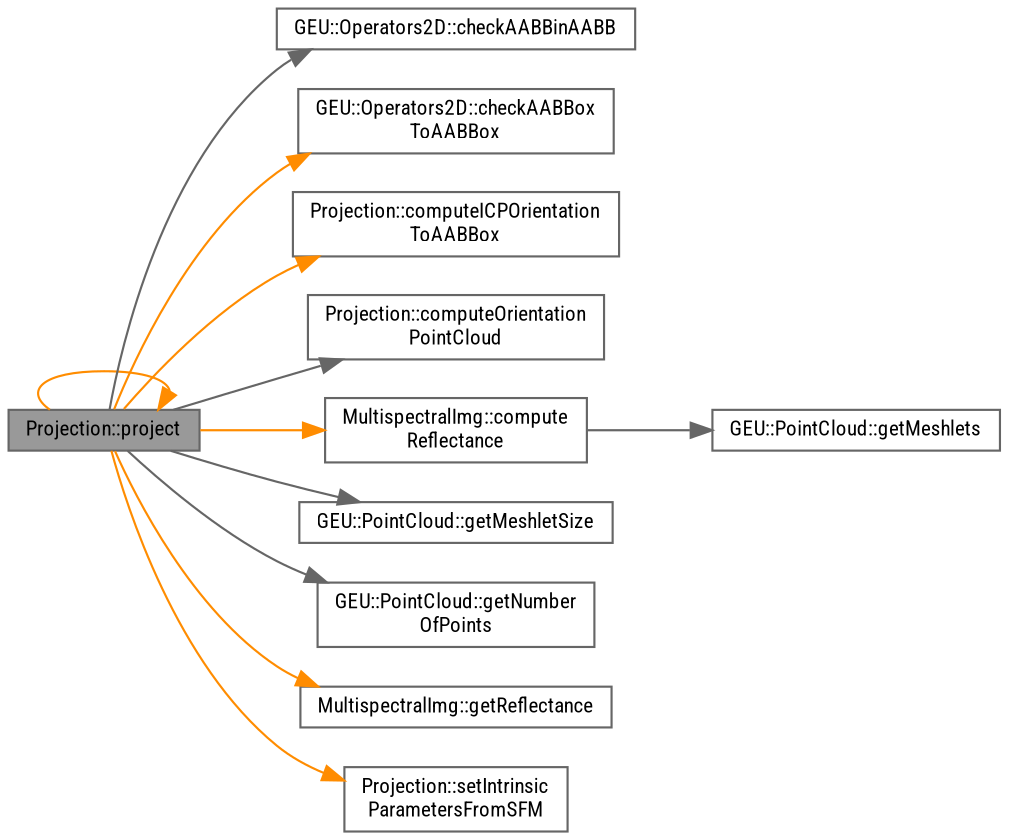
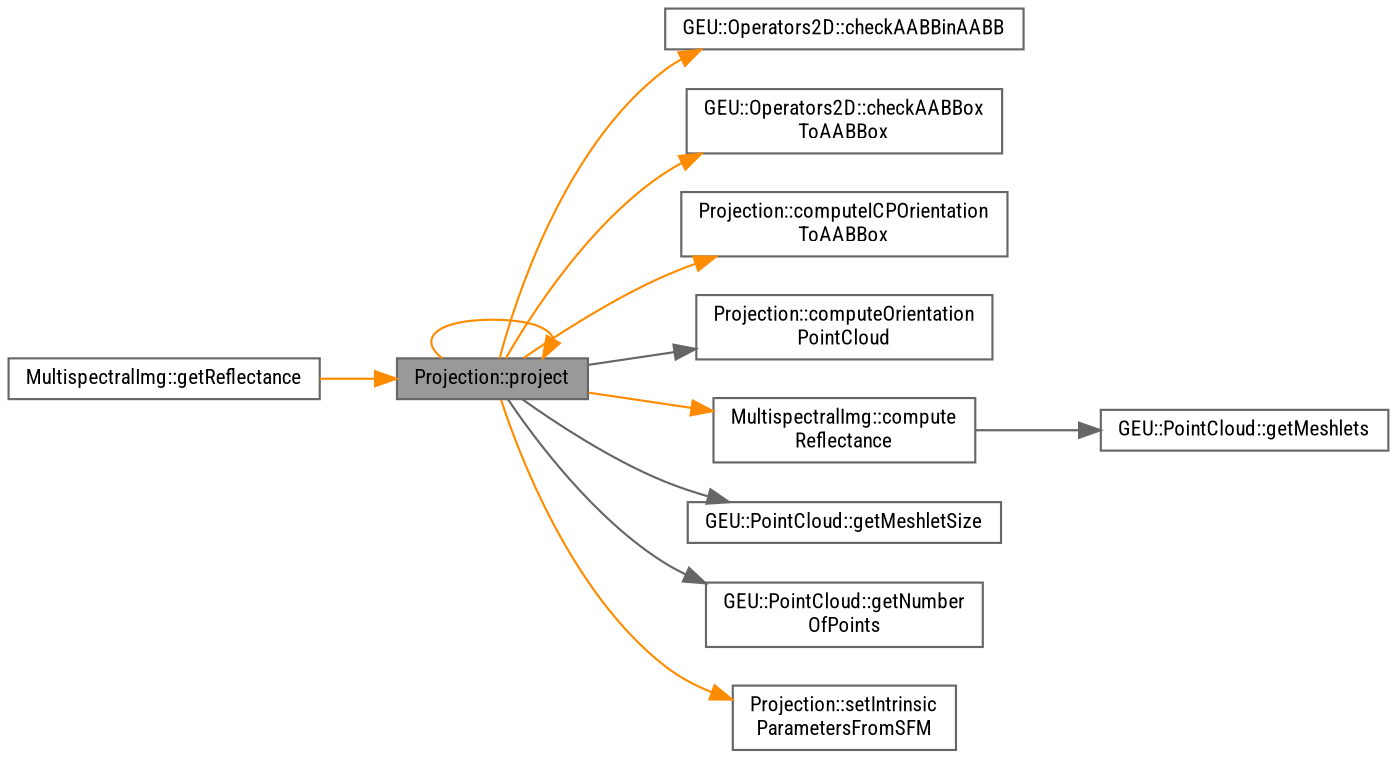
(170, 217) -> (565, 193)
(189, 579) -> (347, 379)
